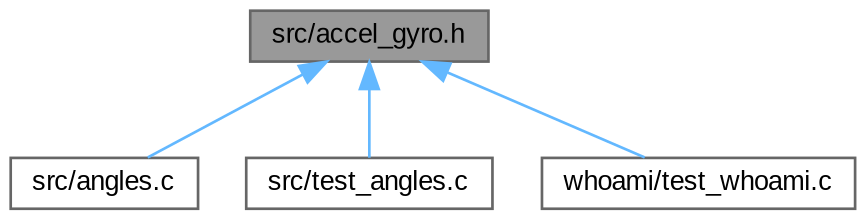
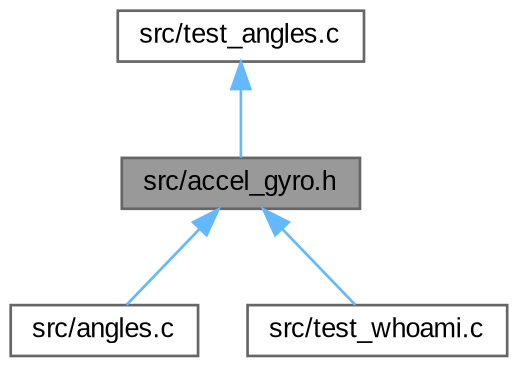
(369, 123) -> (241, 123)
(699, 183) -> (377, 331)
